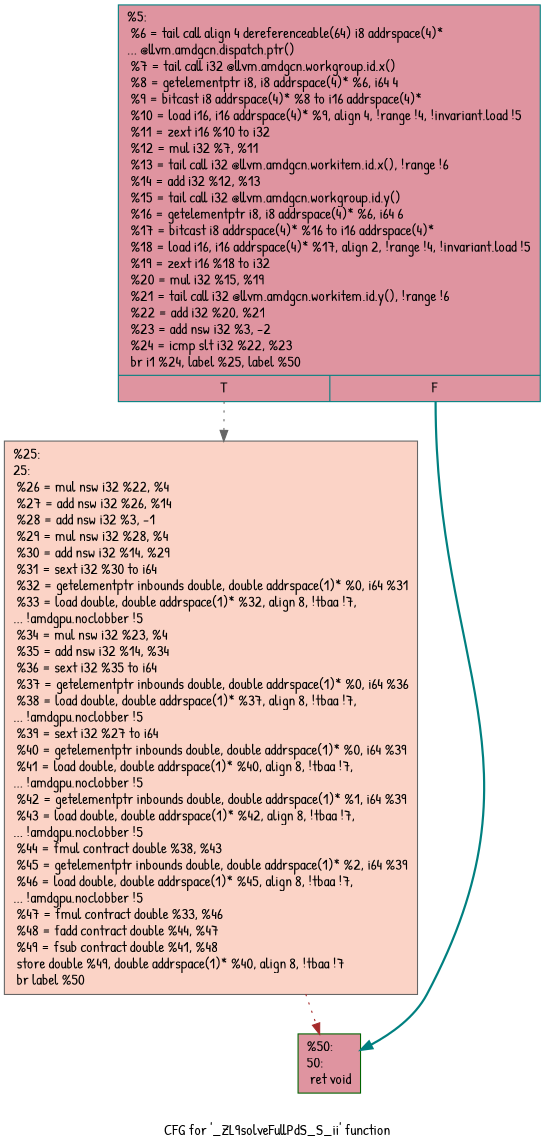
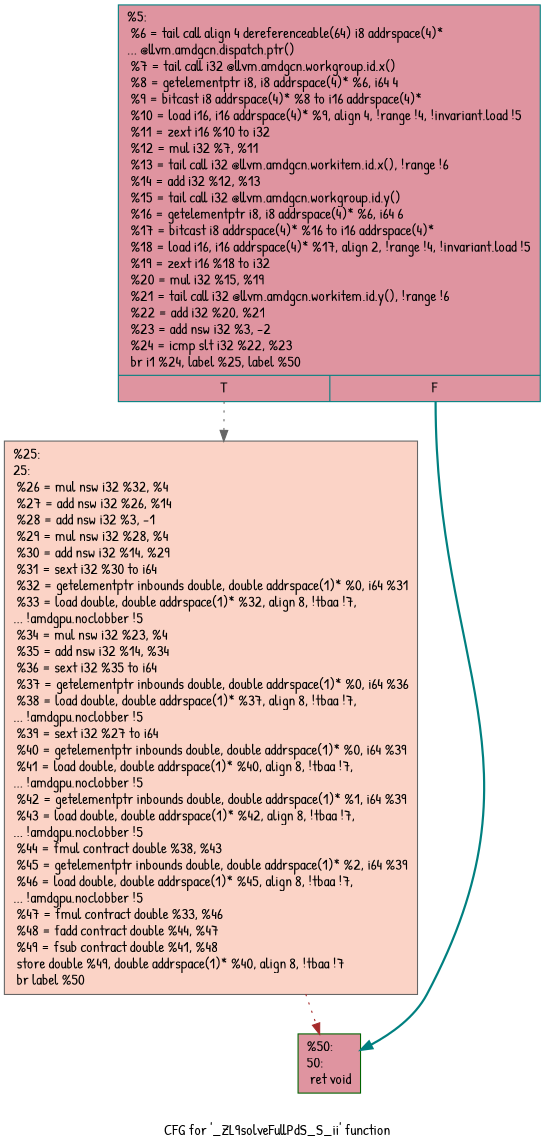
(92, 487) -> (91, 487)
